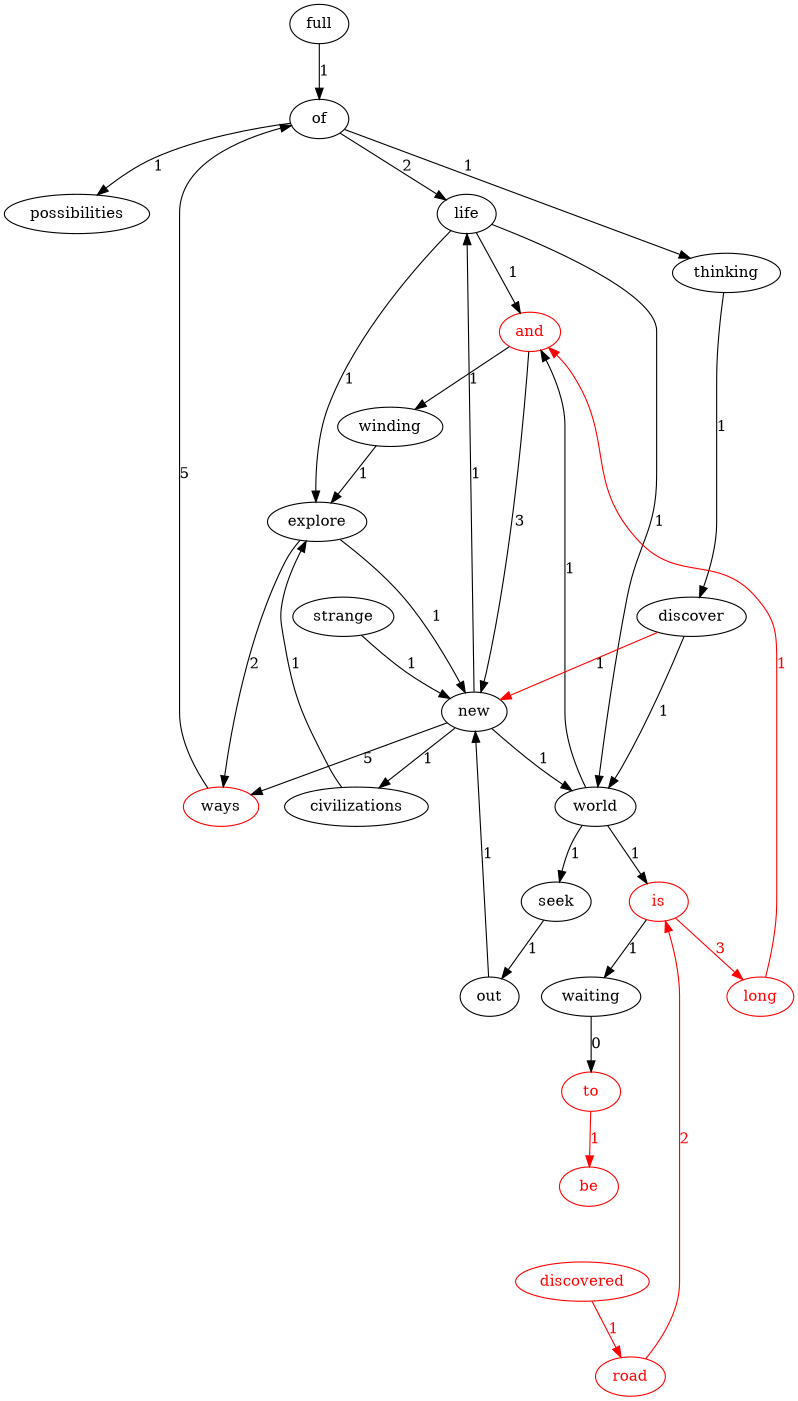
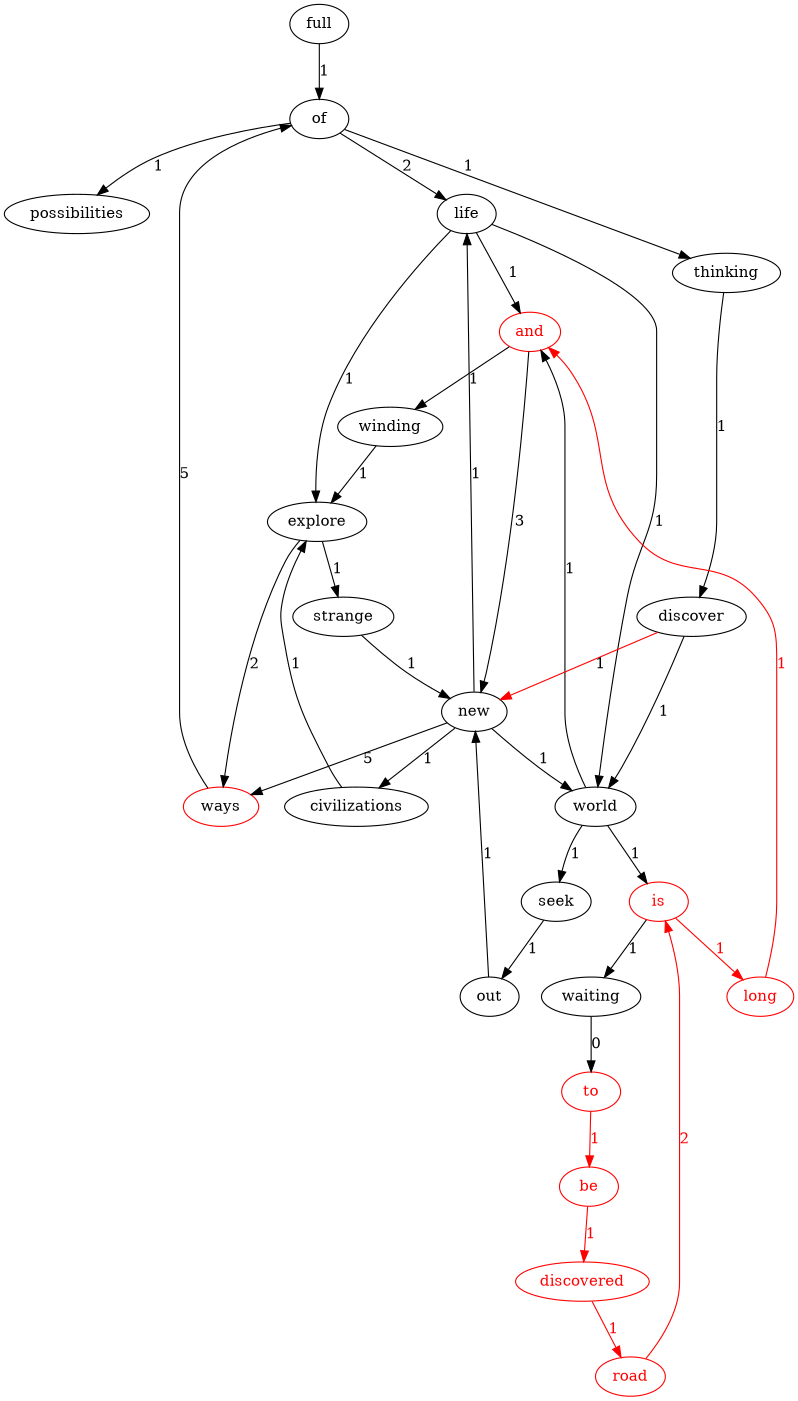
(409, 604) -> (329, 564)
(721, 949) -> (721, 949)
none -> (586, 1229)
